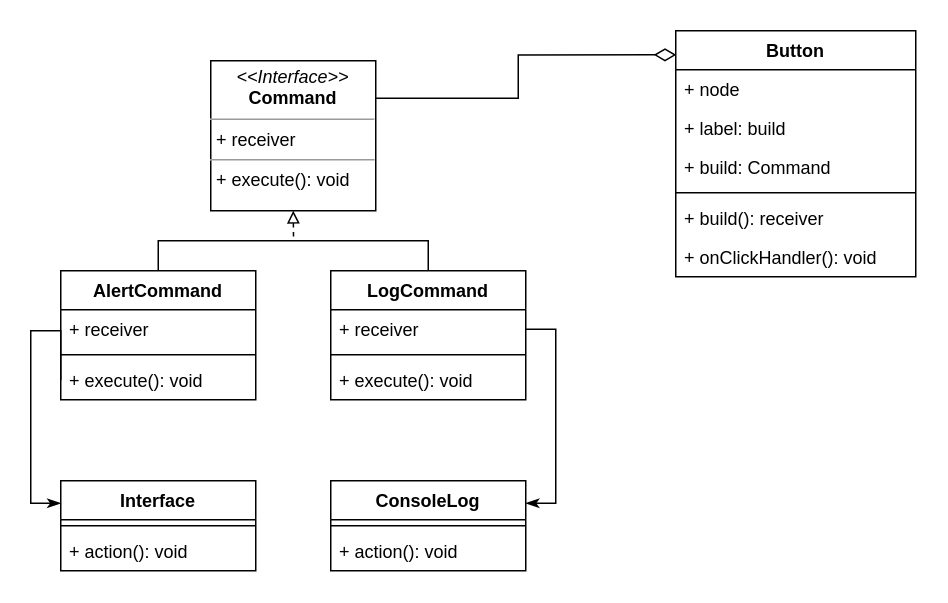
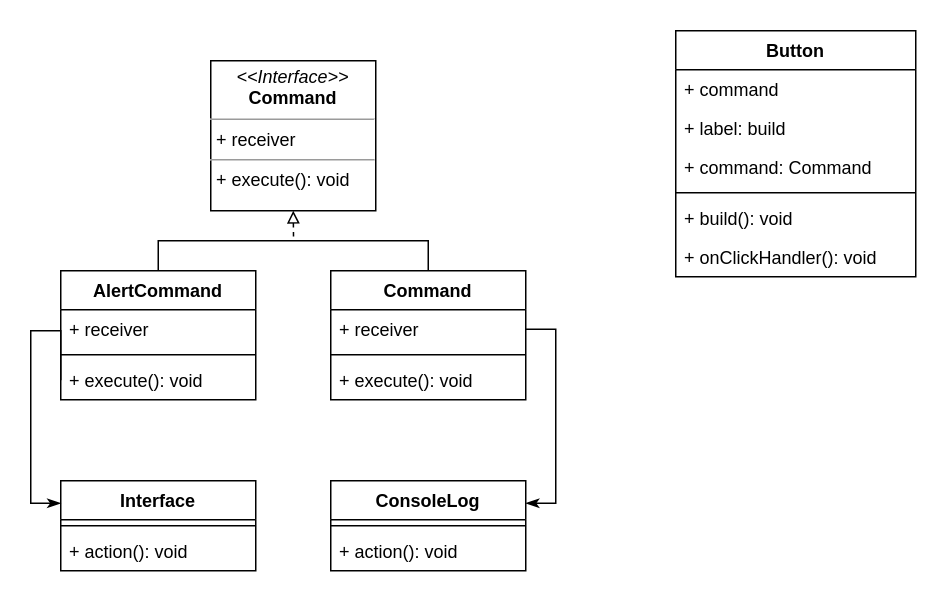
(518, 80) -> none
(712, 90) -> (727, 90)
(753, 168) -> (768, 168)
(766, 219) -> (746, 219)
(428, 291) -> (428, 291)
